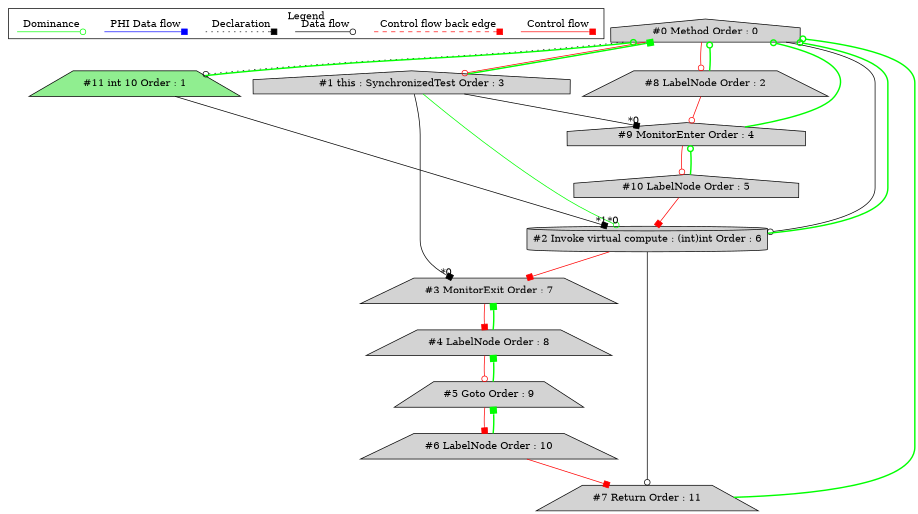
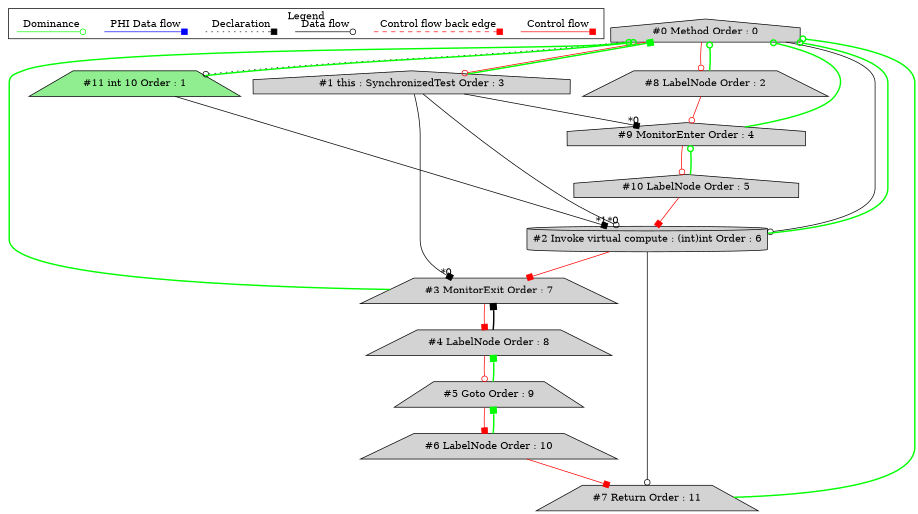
none -> (41, 67)
(515, 165) -> (515, 165)
(494, 320) -> (494, 320)
